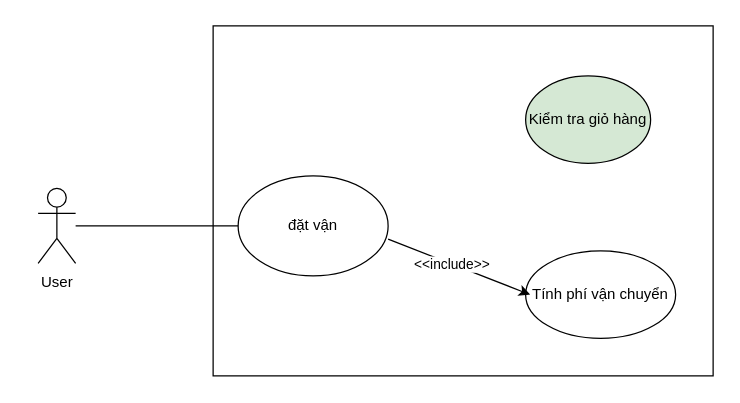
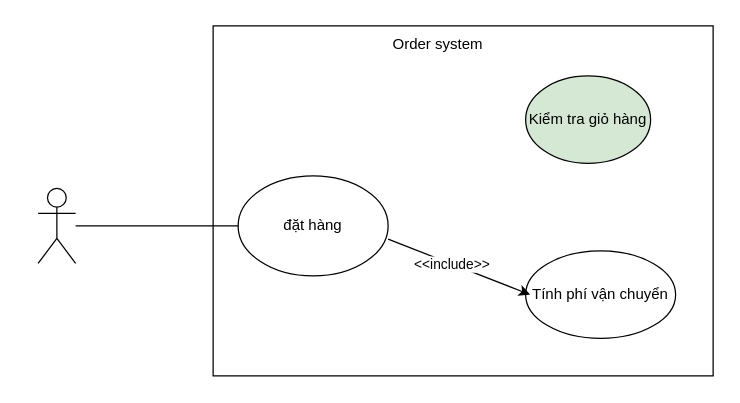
none -> (438, 44)
(313, 226) -> (313, 226)
(57, 282) -> none
